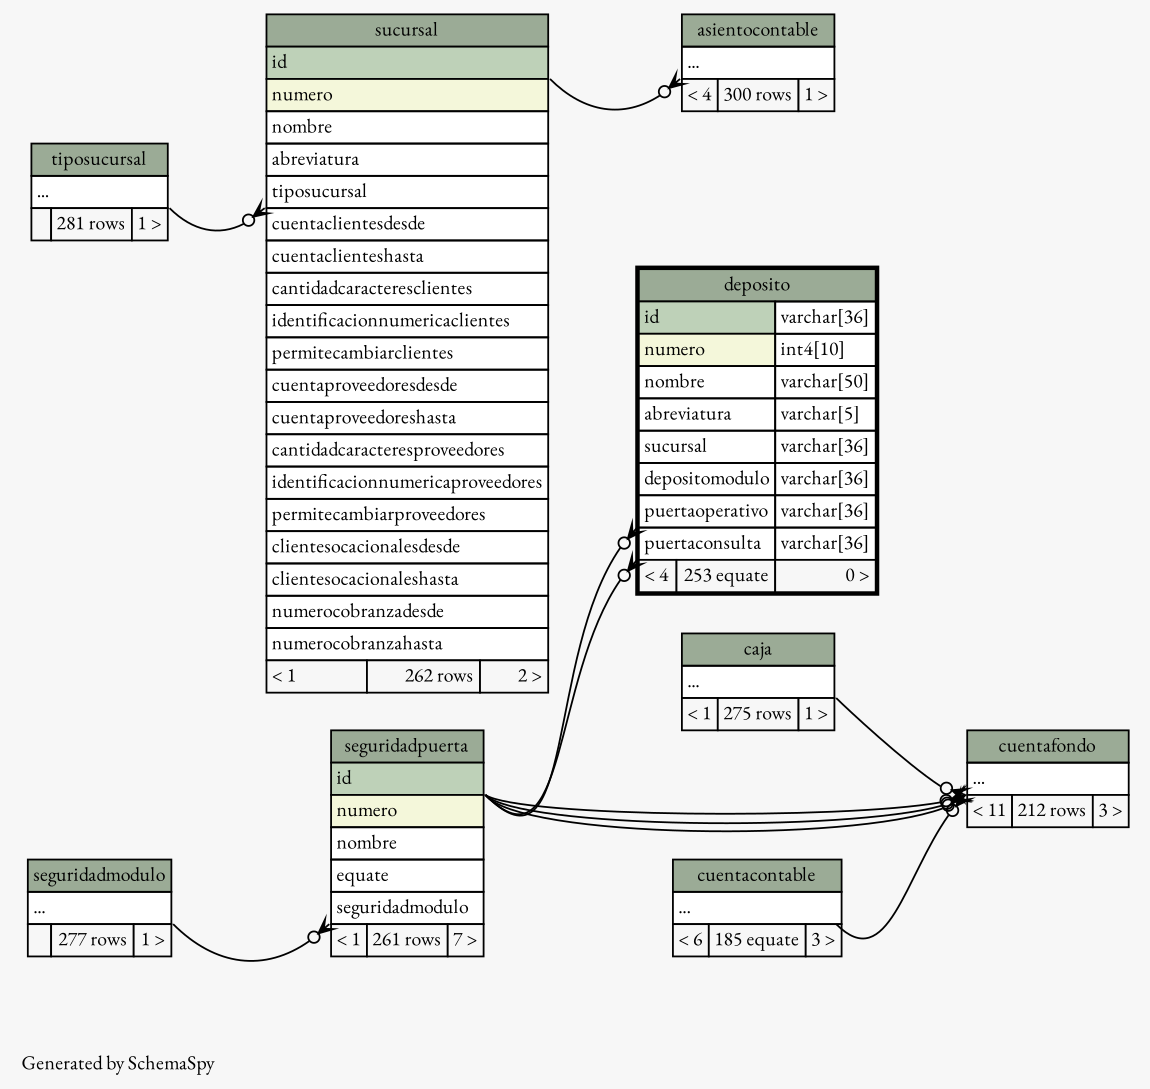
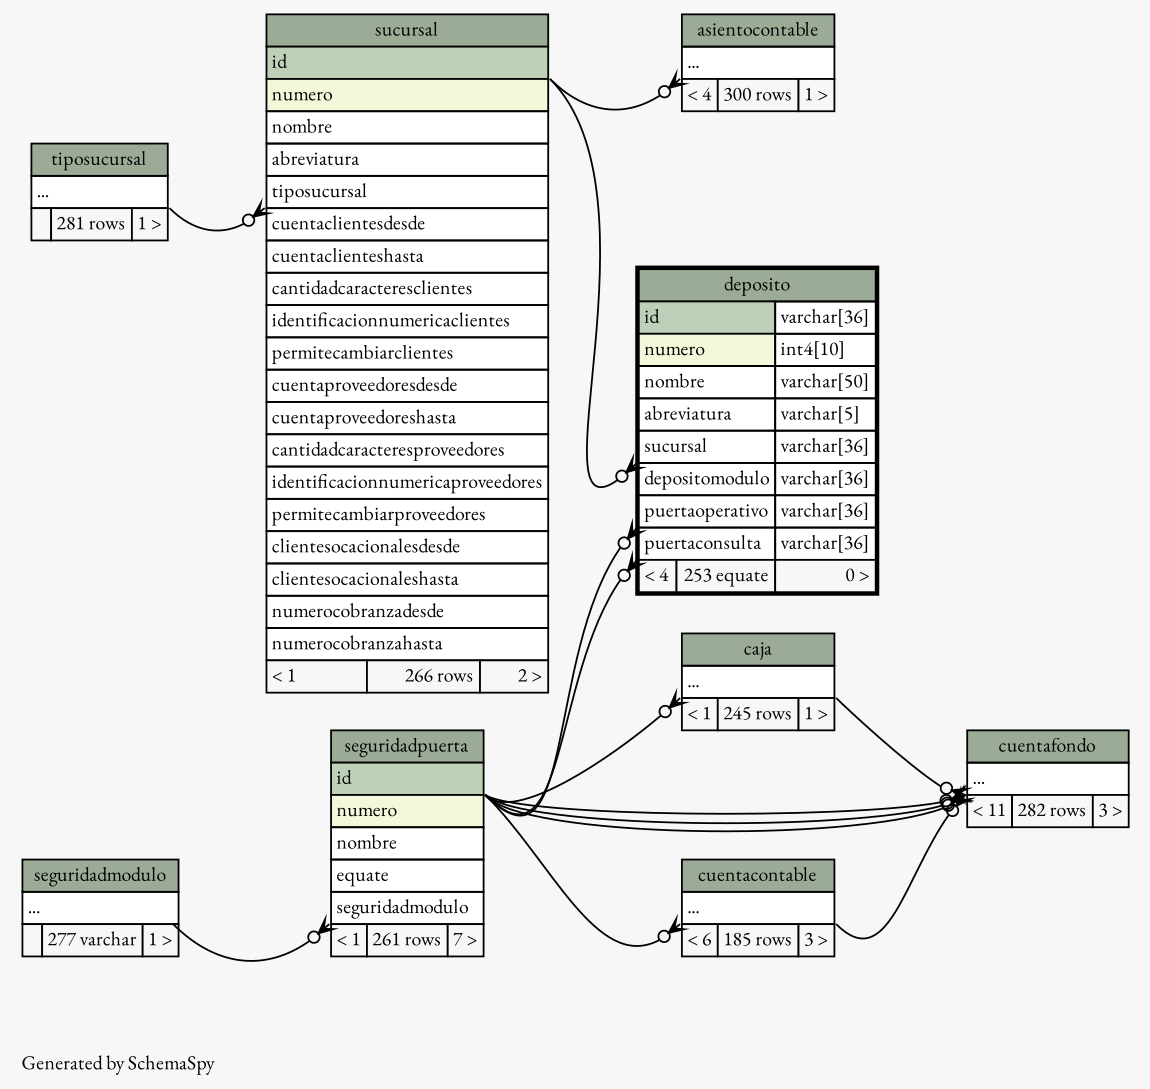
none -> (599, 289)
(440, 676) -> (440, 676)
(758, 713) -> (758, 713)
none -> (579, 774)
(1052, 810) -> (1052, 810)
none -> (561, 889)
(93, 939) -> (92, 939)
(757, 939) -> (758, 939)
